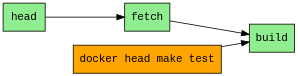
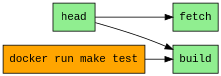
(206, 27) -> (131, 33)
(147, 59) -> (74, 59)
